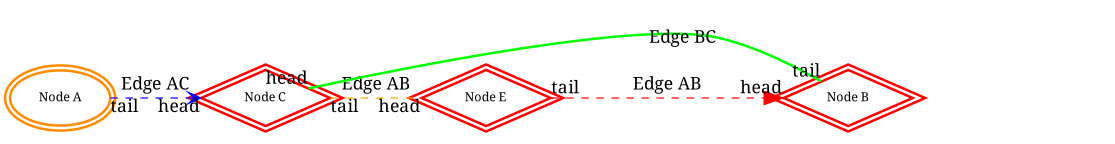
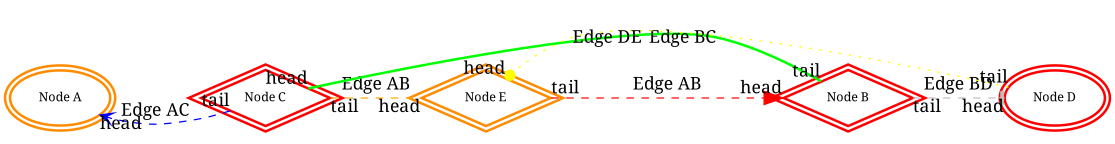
(149, 98) -> (172, 123)
(486, 98) -> (486, 98)
none -> (1055, 98)
